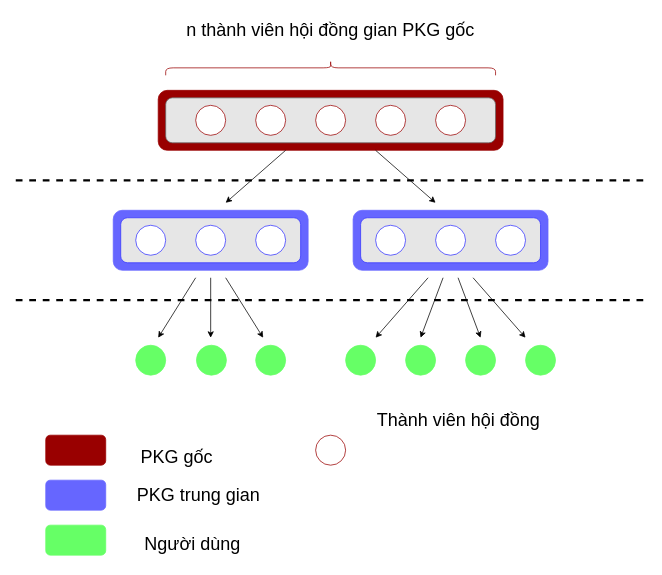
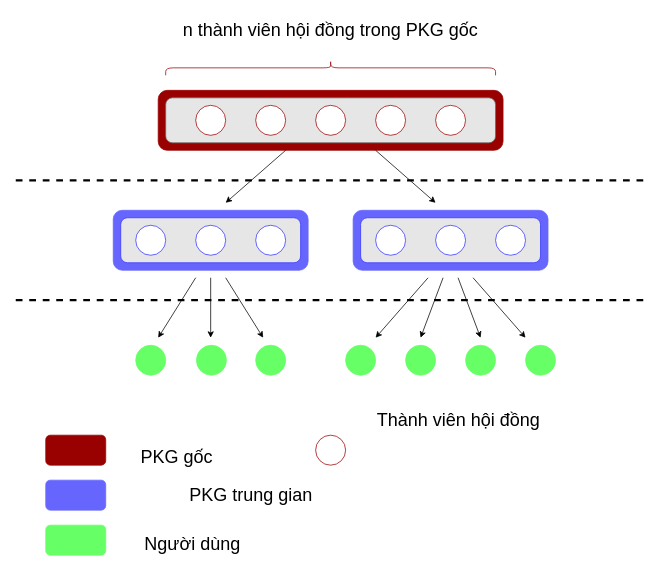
(330, 30) -> (330, 30)
(210, 495) -> (263, 495)
